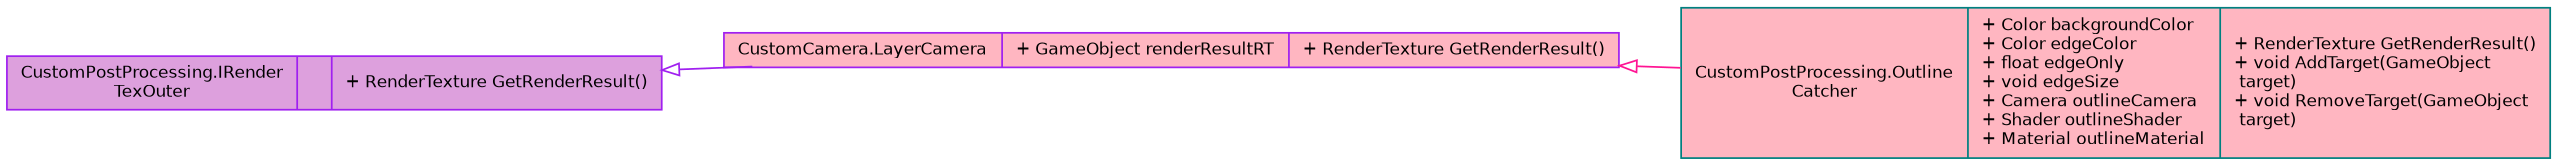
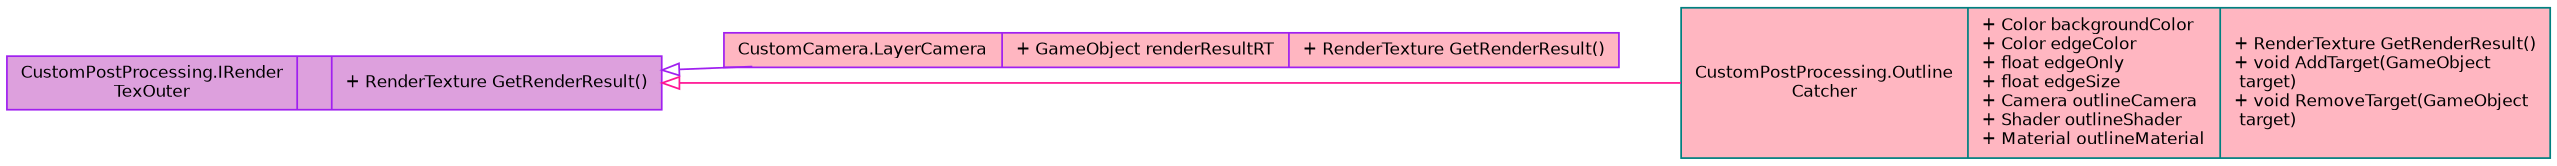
(1659, 67) -> (1180, 83)
(2051, 82) -> (2052, 82)
